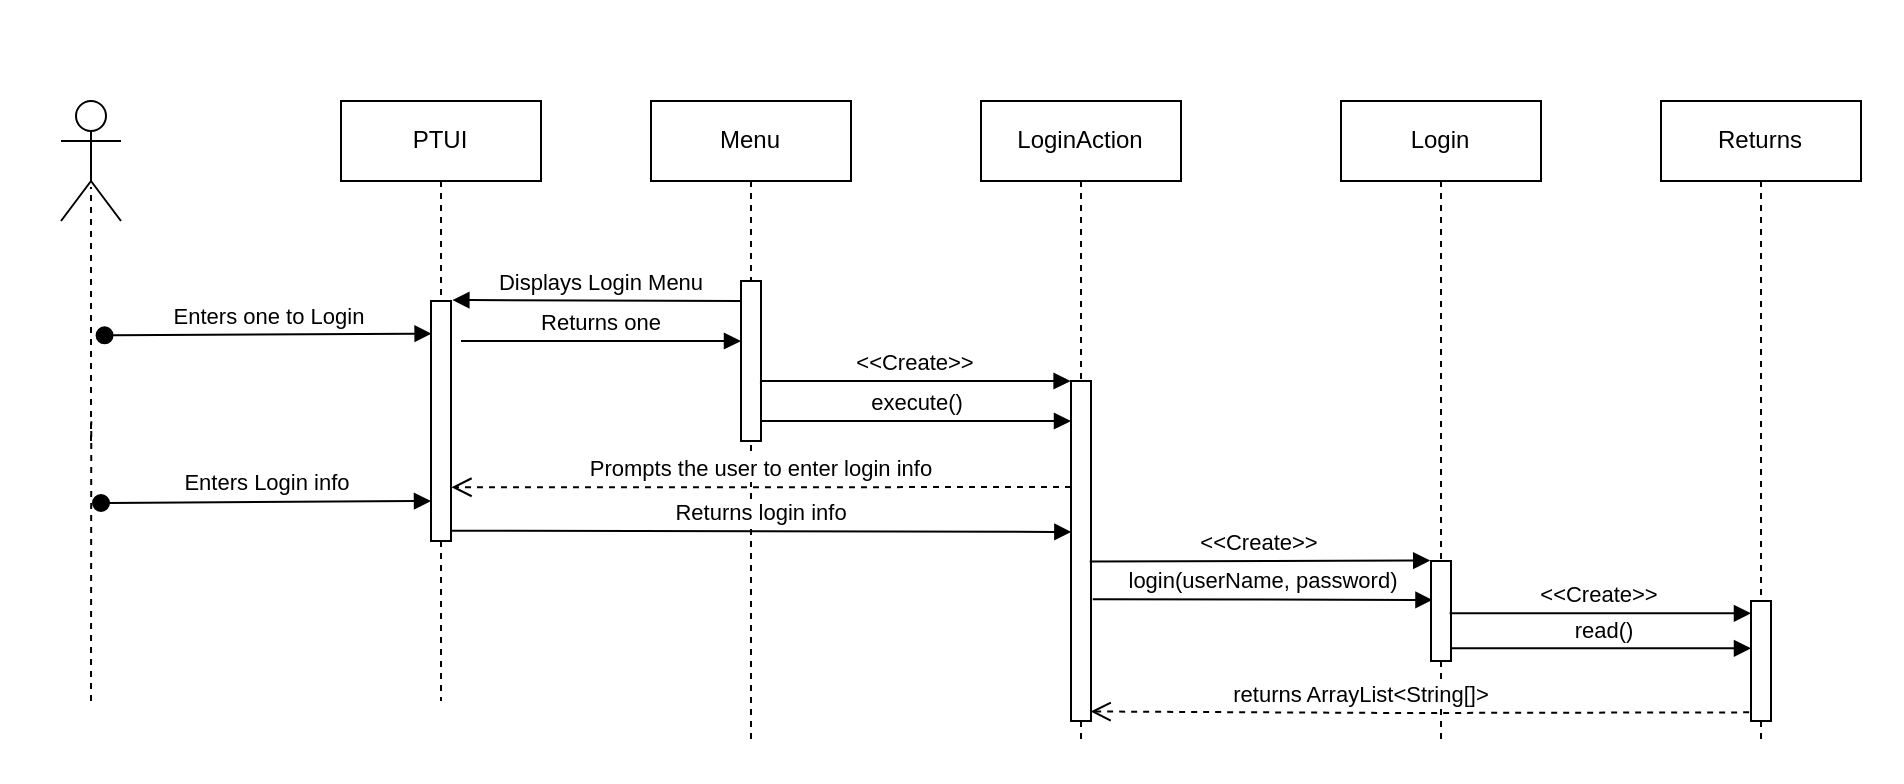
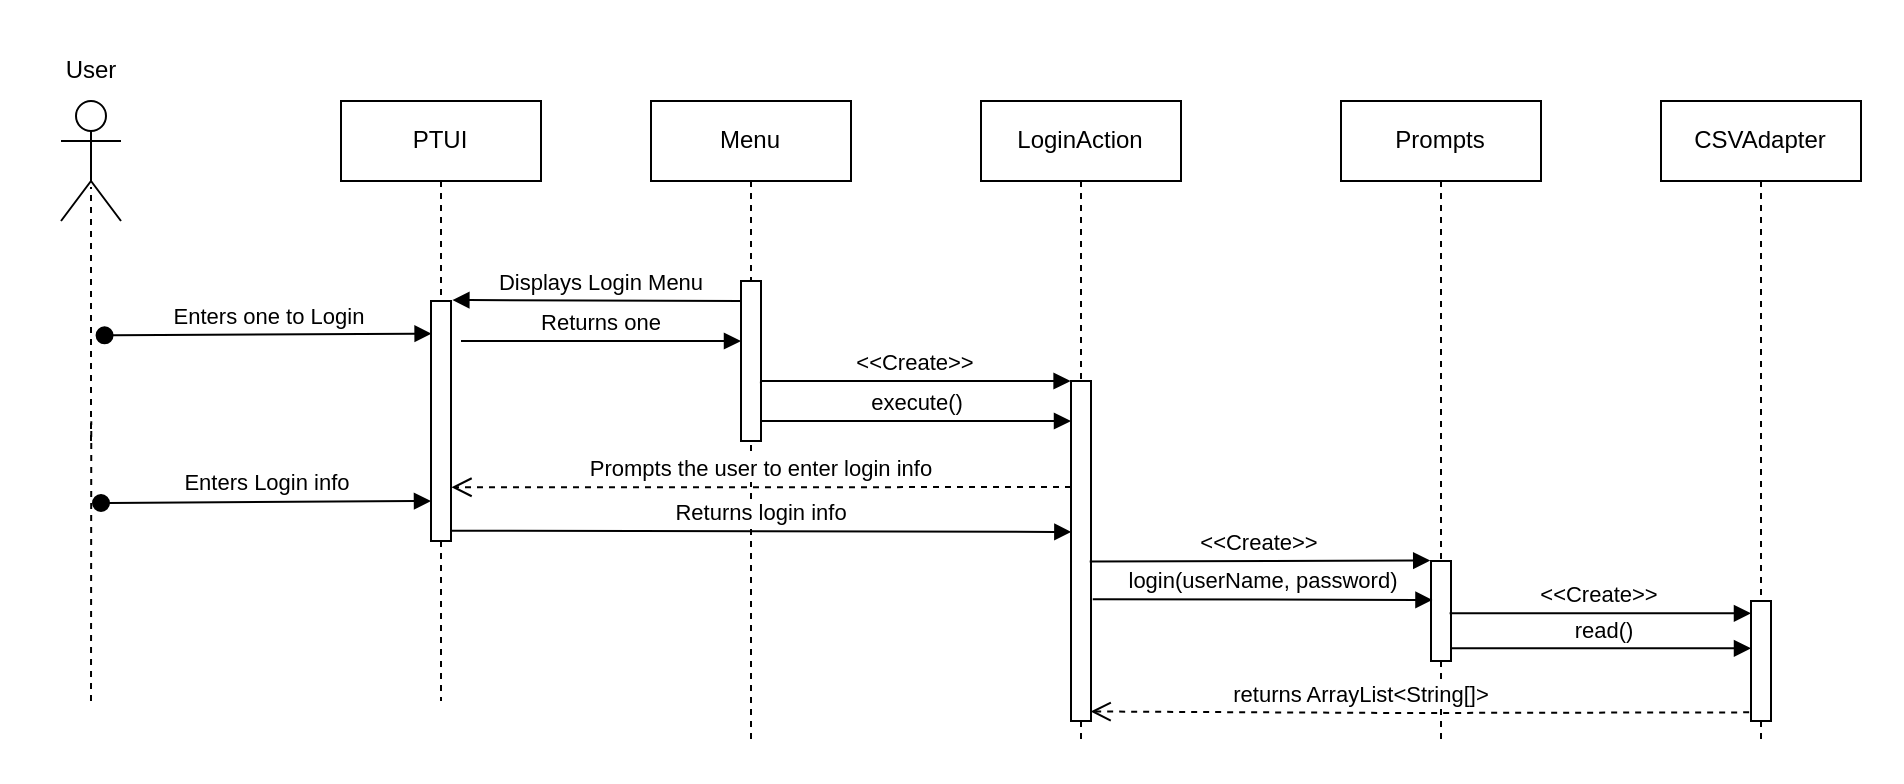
none -> (91, 71)
(1441, 141) -> (1441, 141)
(1761, 141) -> (1761, 141)
